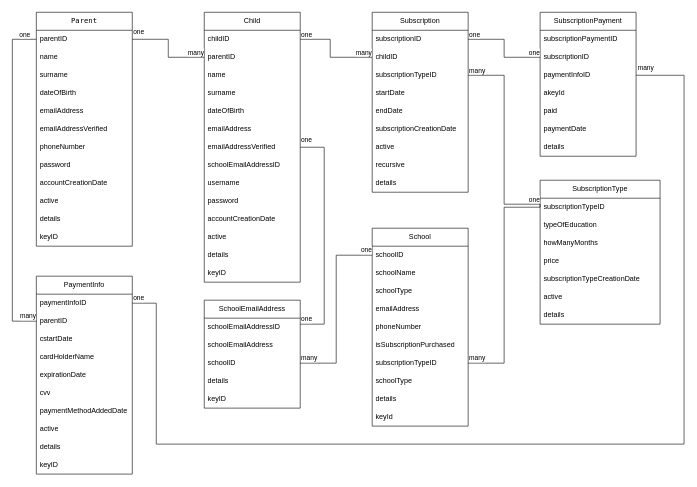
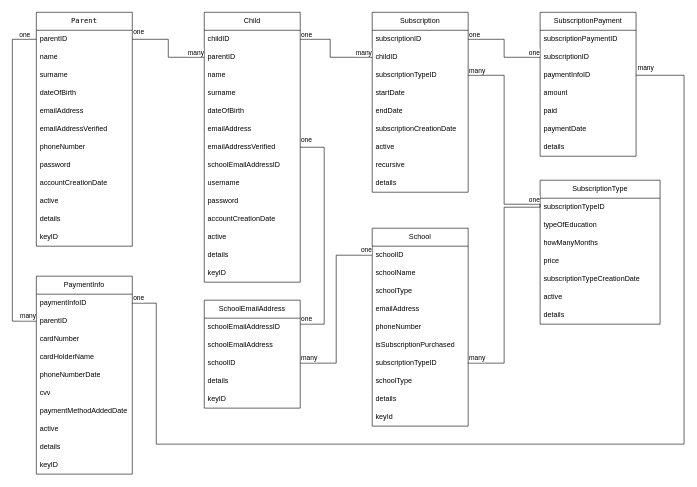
(556, 93) -> (556, 93)
(60, 339) -> (60, 339)
(66, 375) -> (70, 375)
